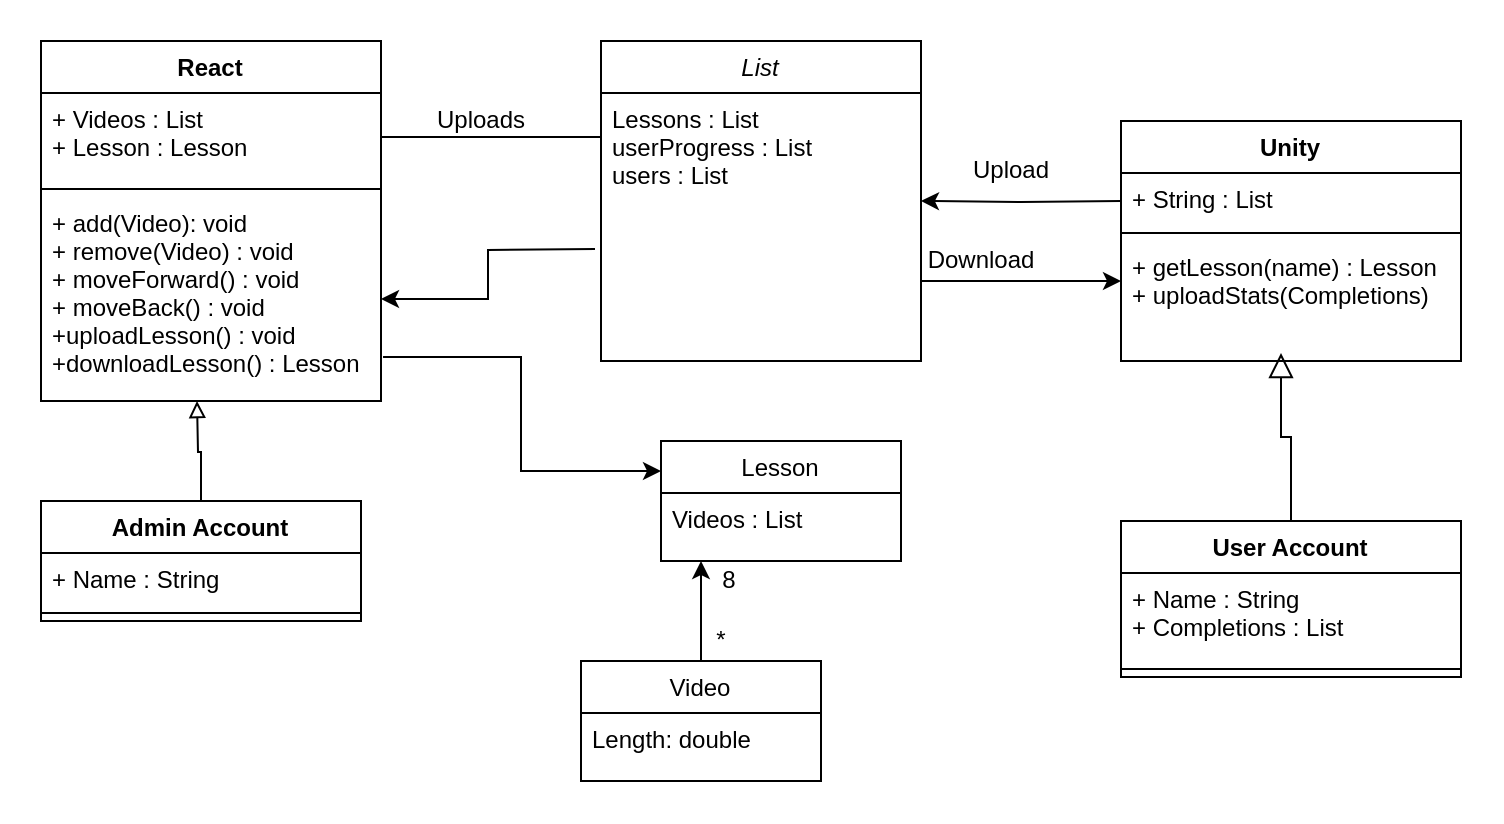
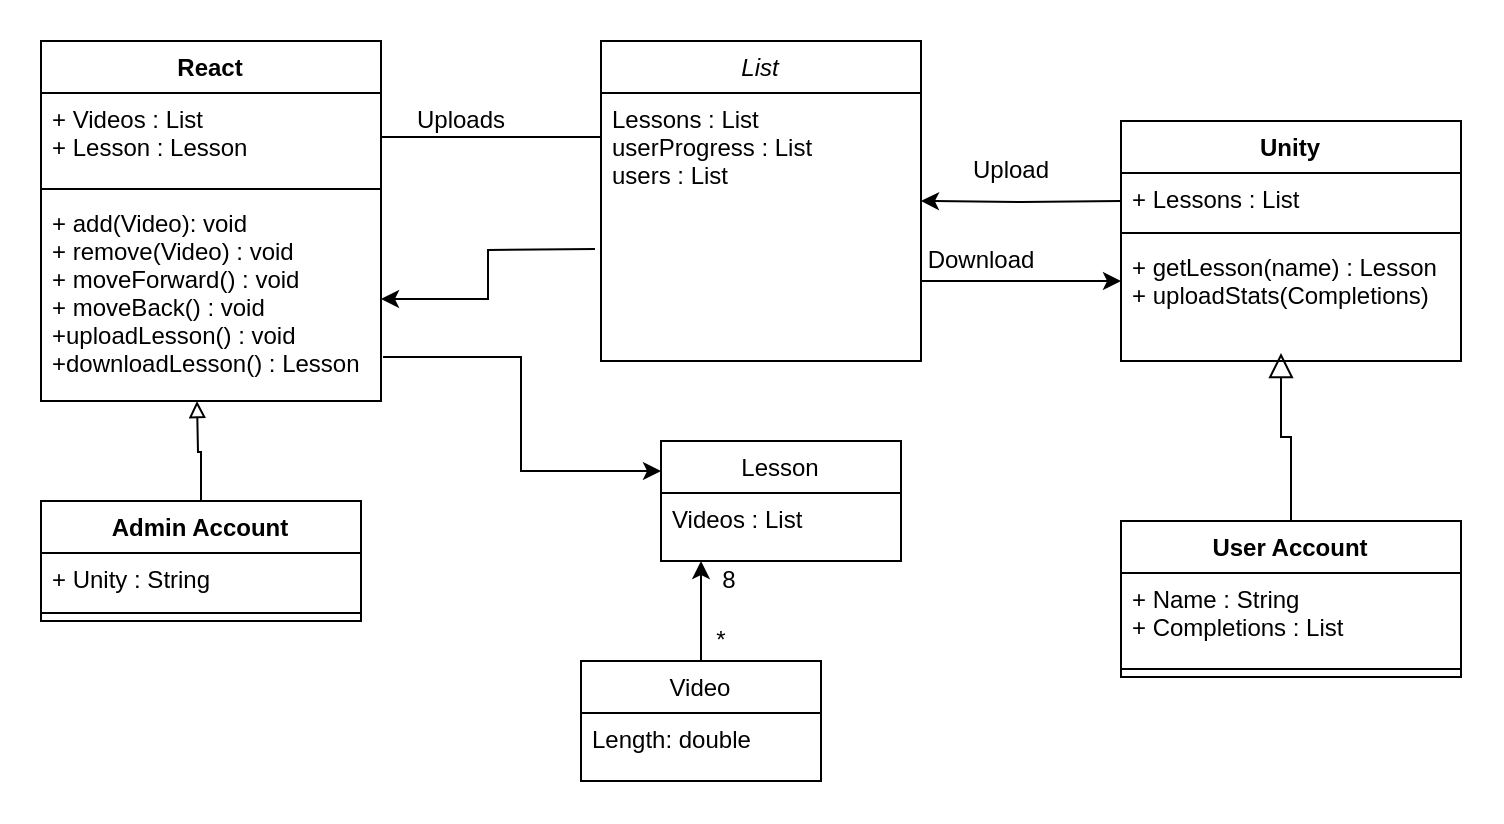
(481, 121) -> (461, 121)
(1214, 200) -> (1224, 200)
(137, 580) -> (141, 580)
